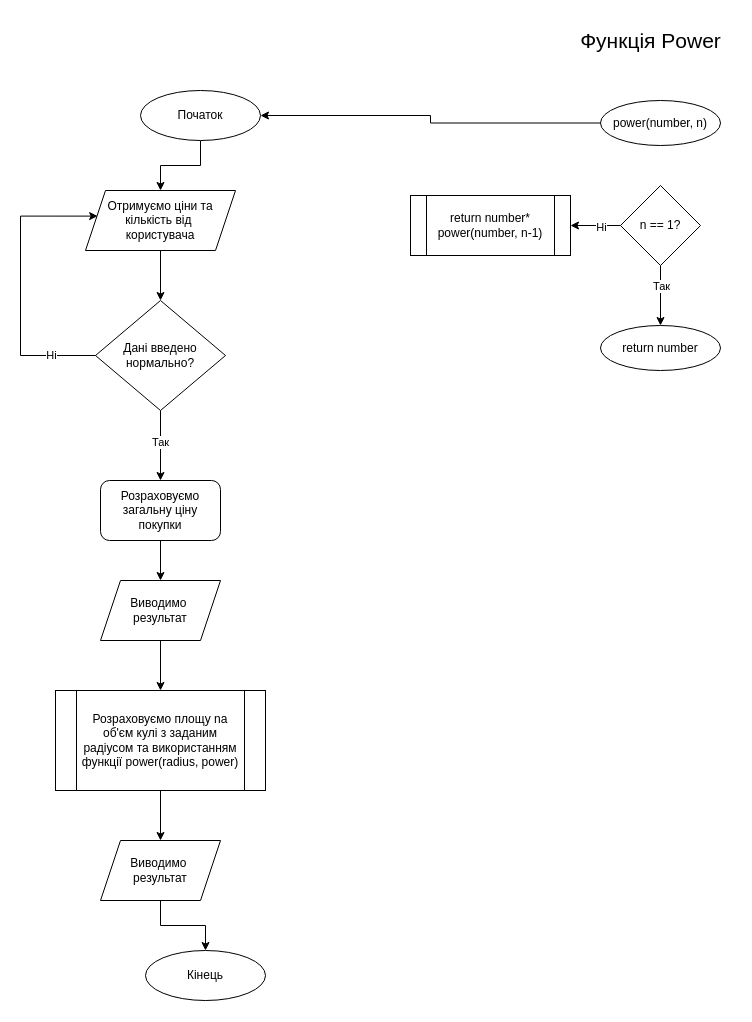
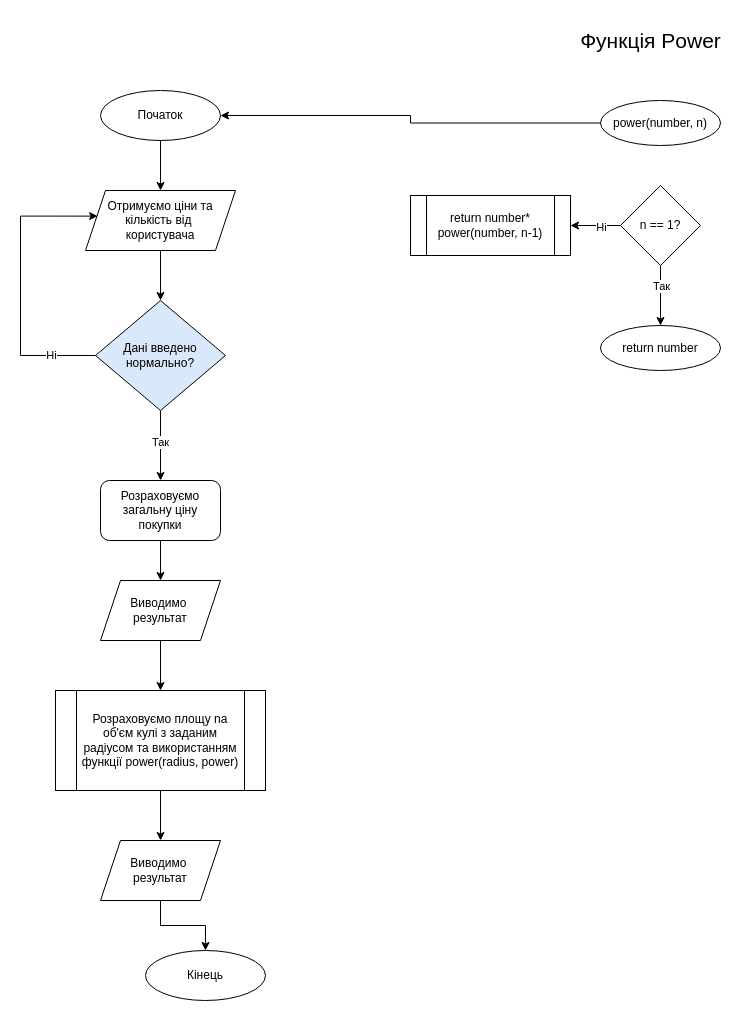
(201, 116) -> (161, 116)
(161, 356) -> (161, 356)
